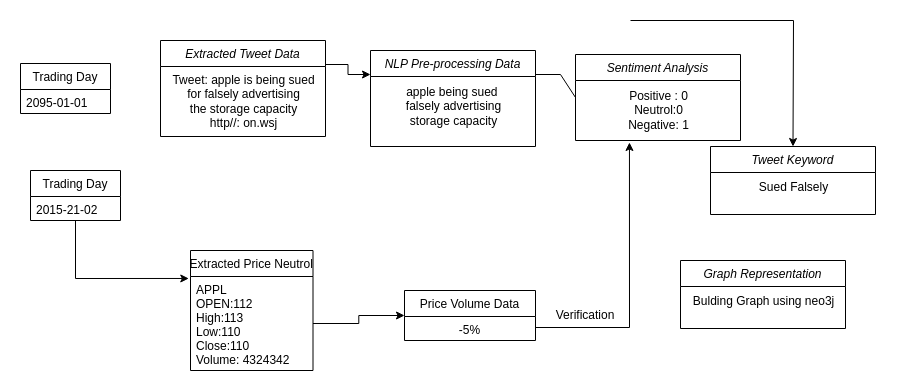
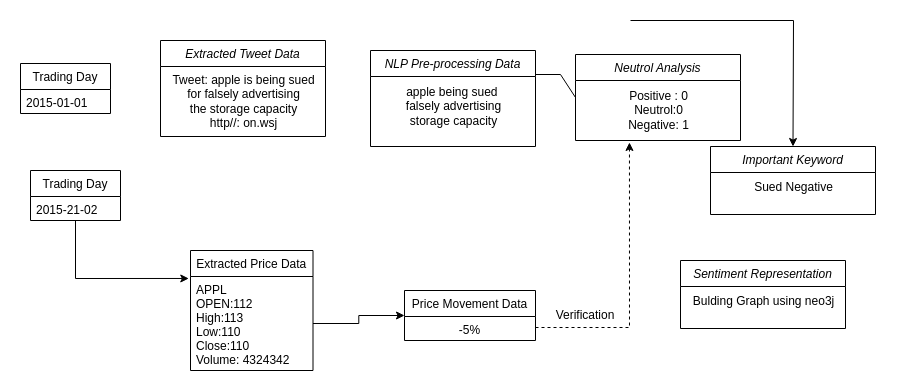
(348, 67) -> none
(658, 68) -> (658, 68)
(60, 103) -> (60, 103)
(793, 160) -> (793, 160)
(794, 188) -> (794, 188)
(251, 264) -> (251, 264)
(763, 274) -> (763, 274)
(629, 285) -> (629, 285)
(470, 304) -> (470, 304)
